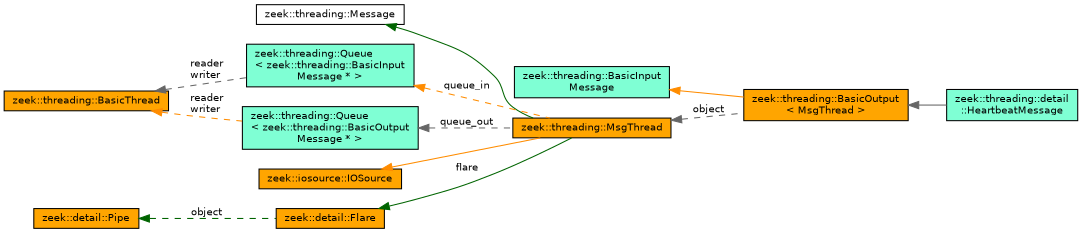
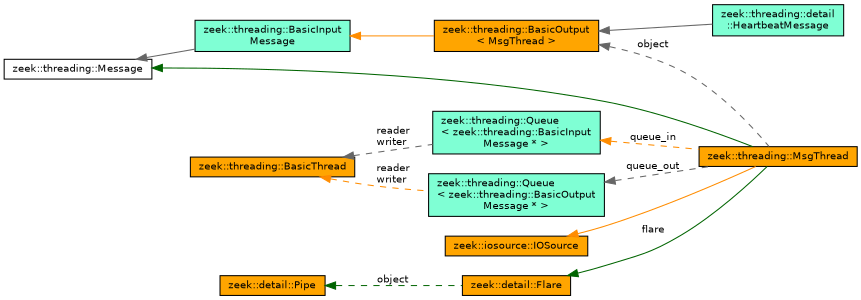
none -> (171, 53)
(713, 116) -> (699, 81)
